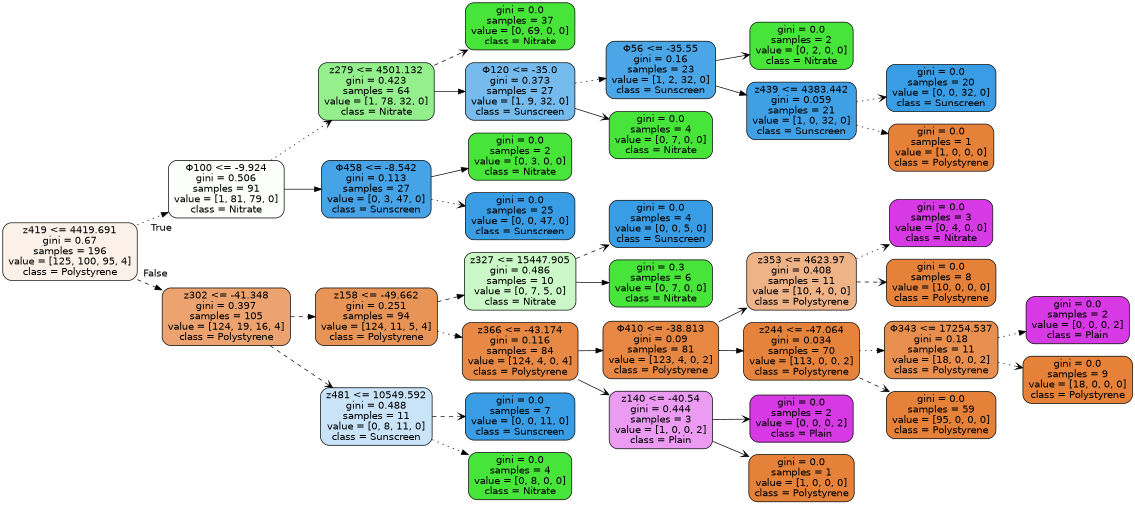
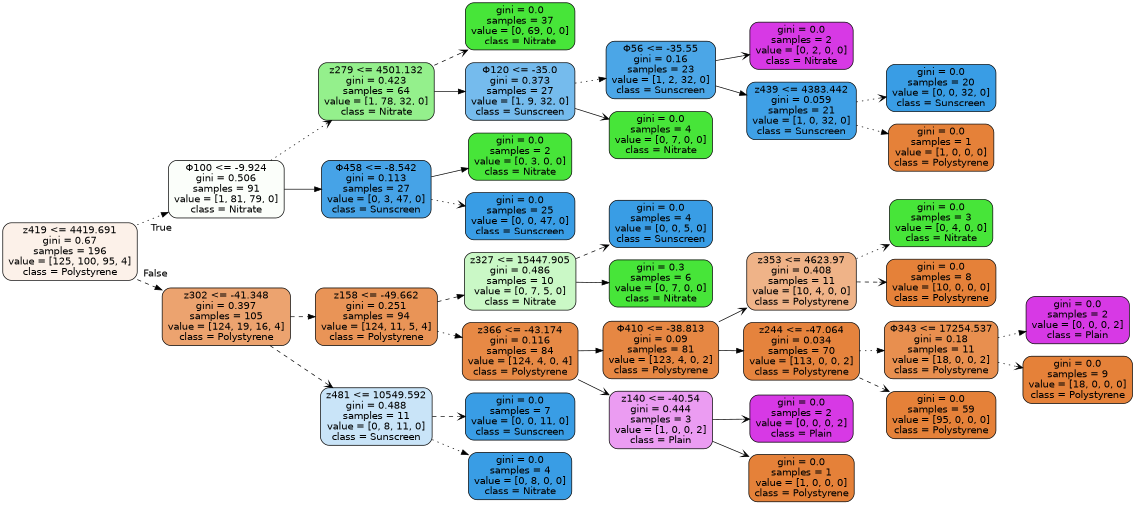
(802, 46) -> (802, 46)
(941, 223) -> (941, 223)
(520, 476) -> (520, 476)
